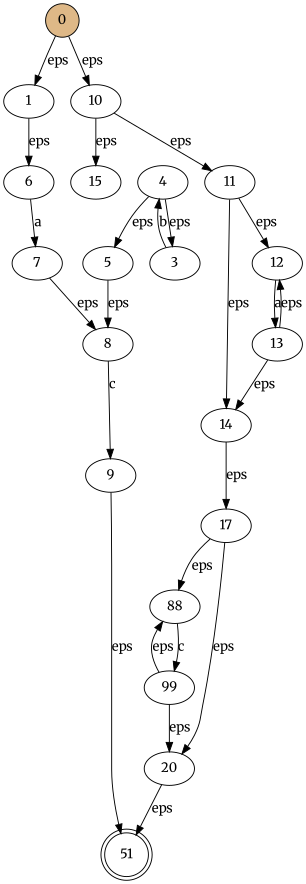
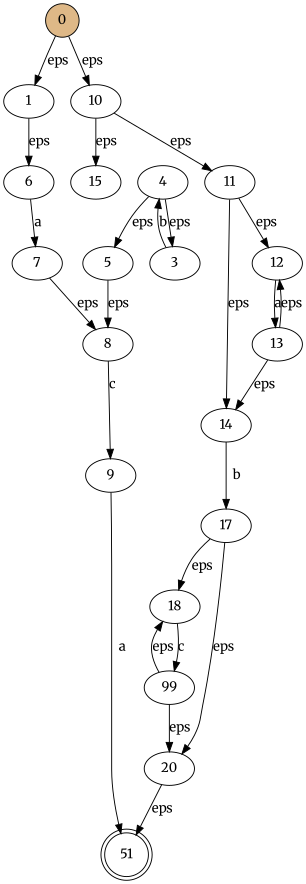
(237, 476) -> (237, 476)
(175, 607) -> (175, 607)
(122, 647) -> (122, 647)
